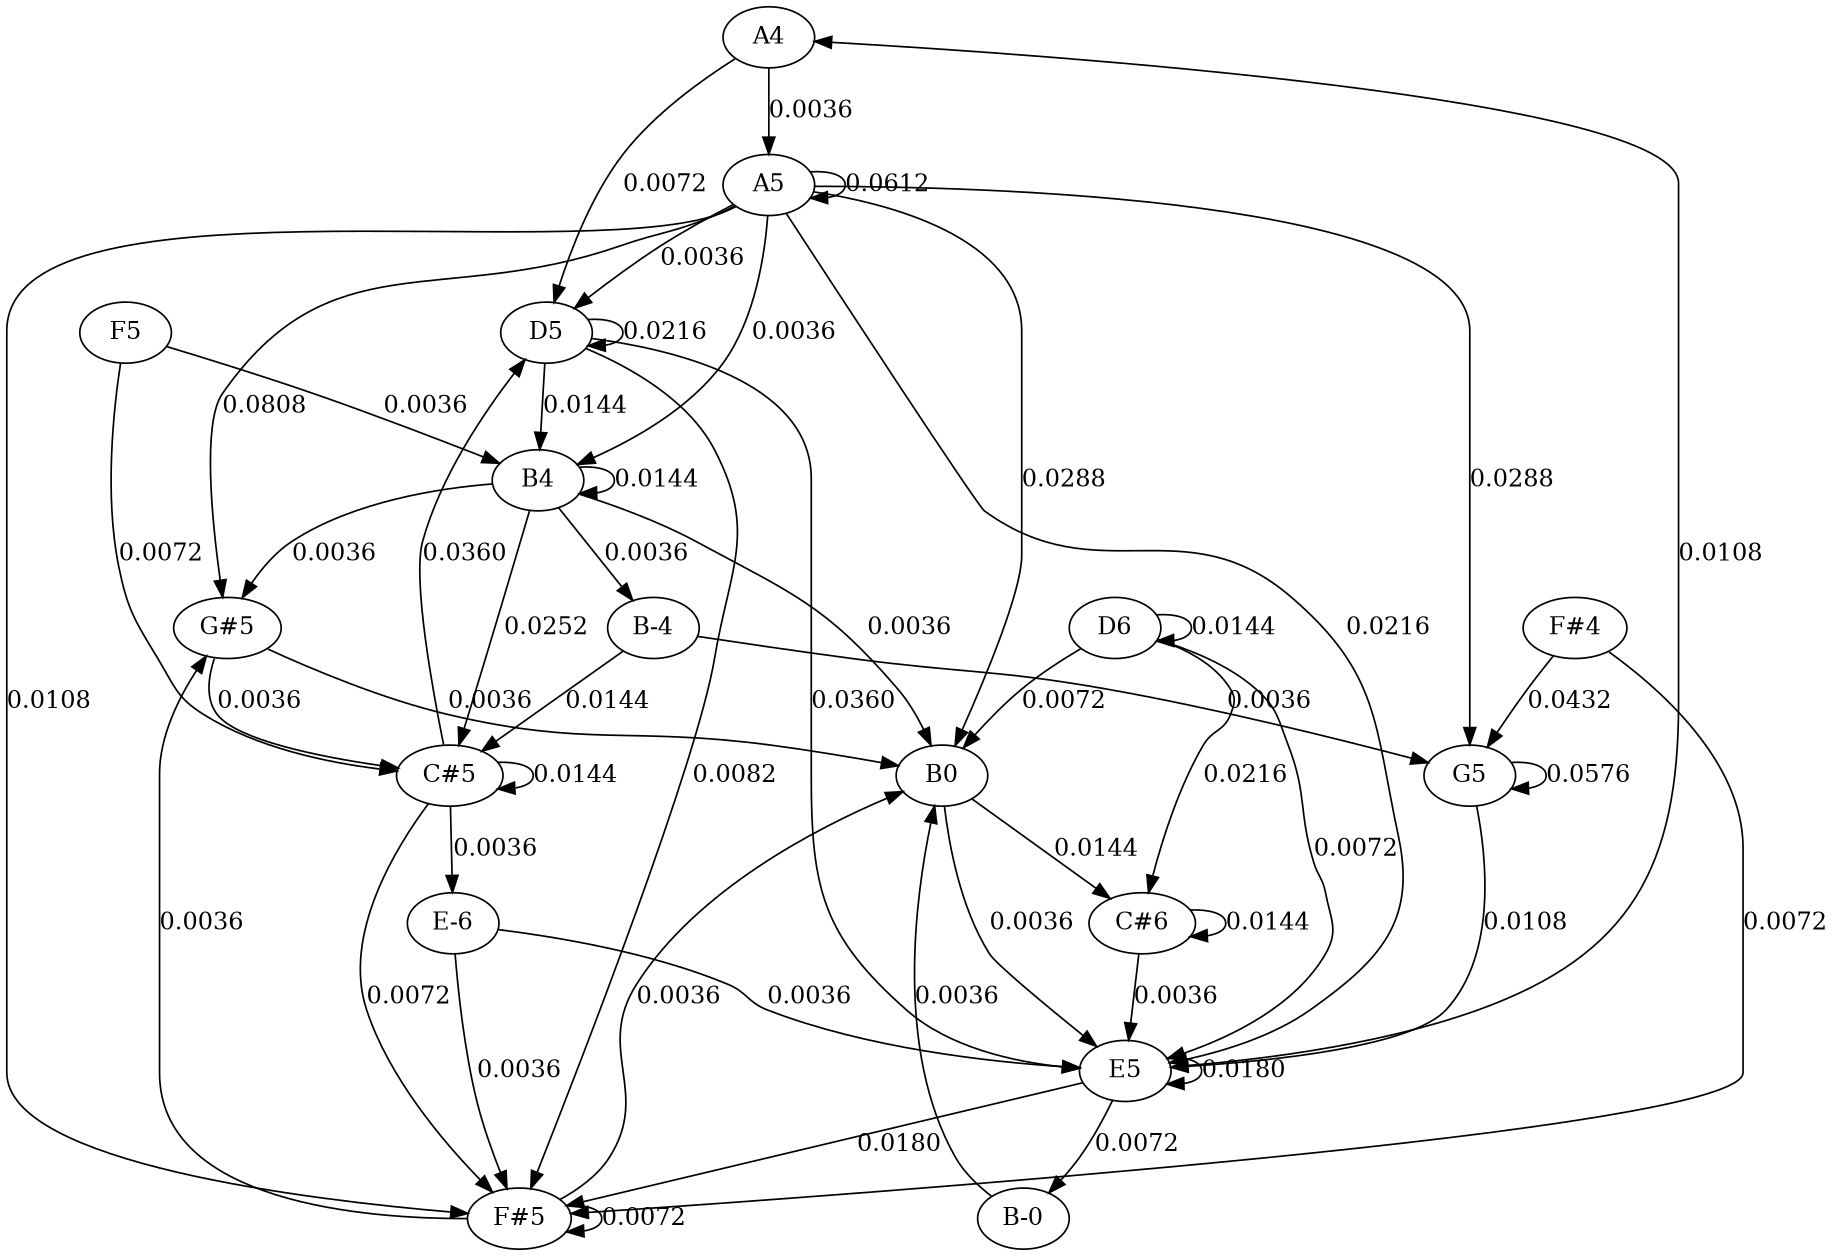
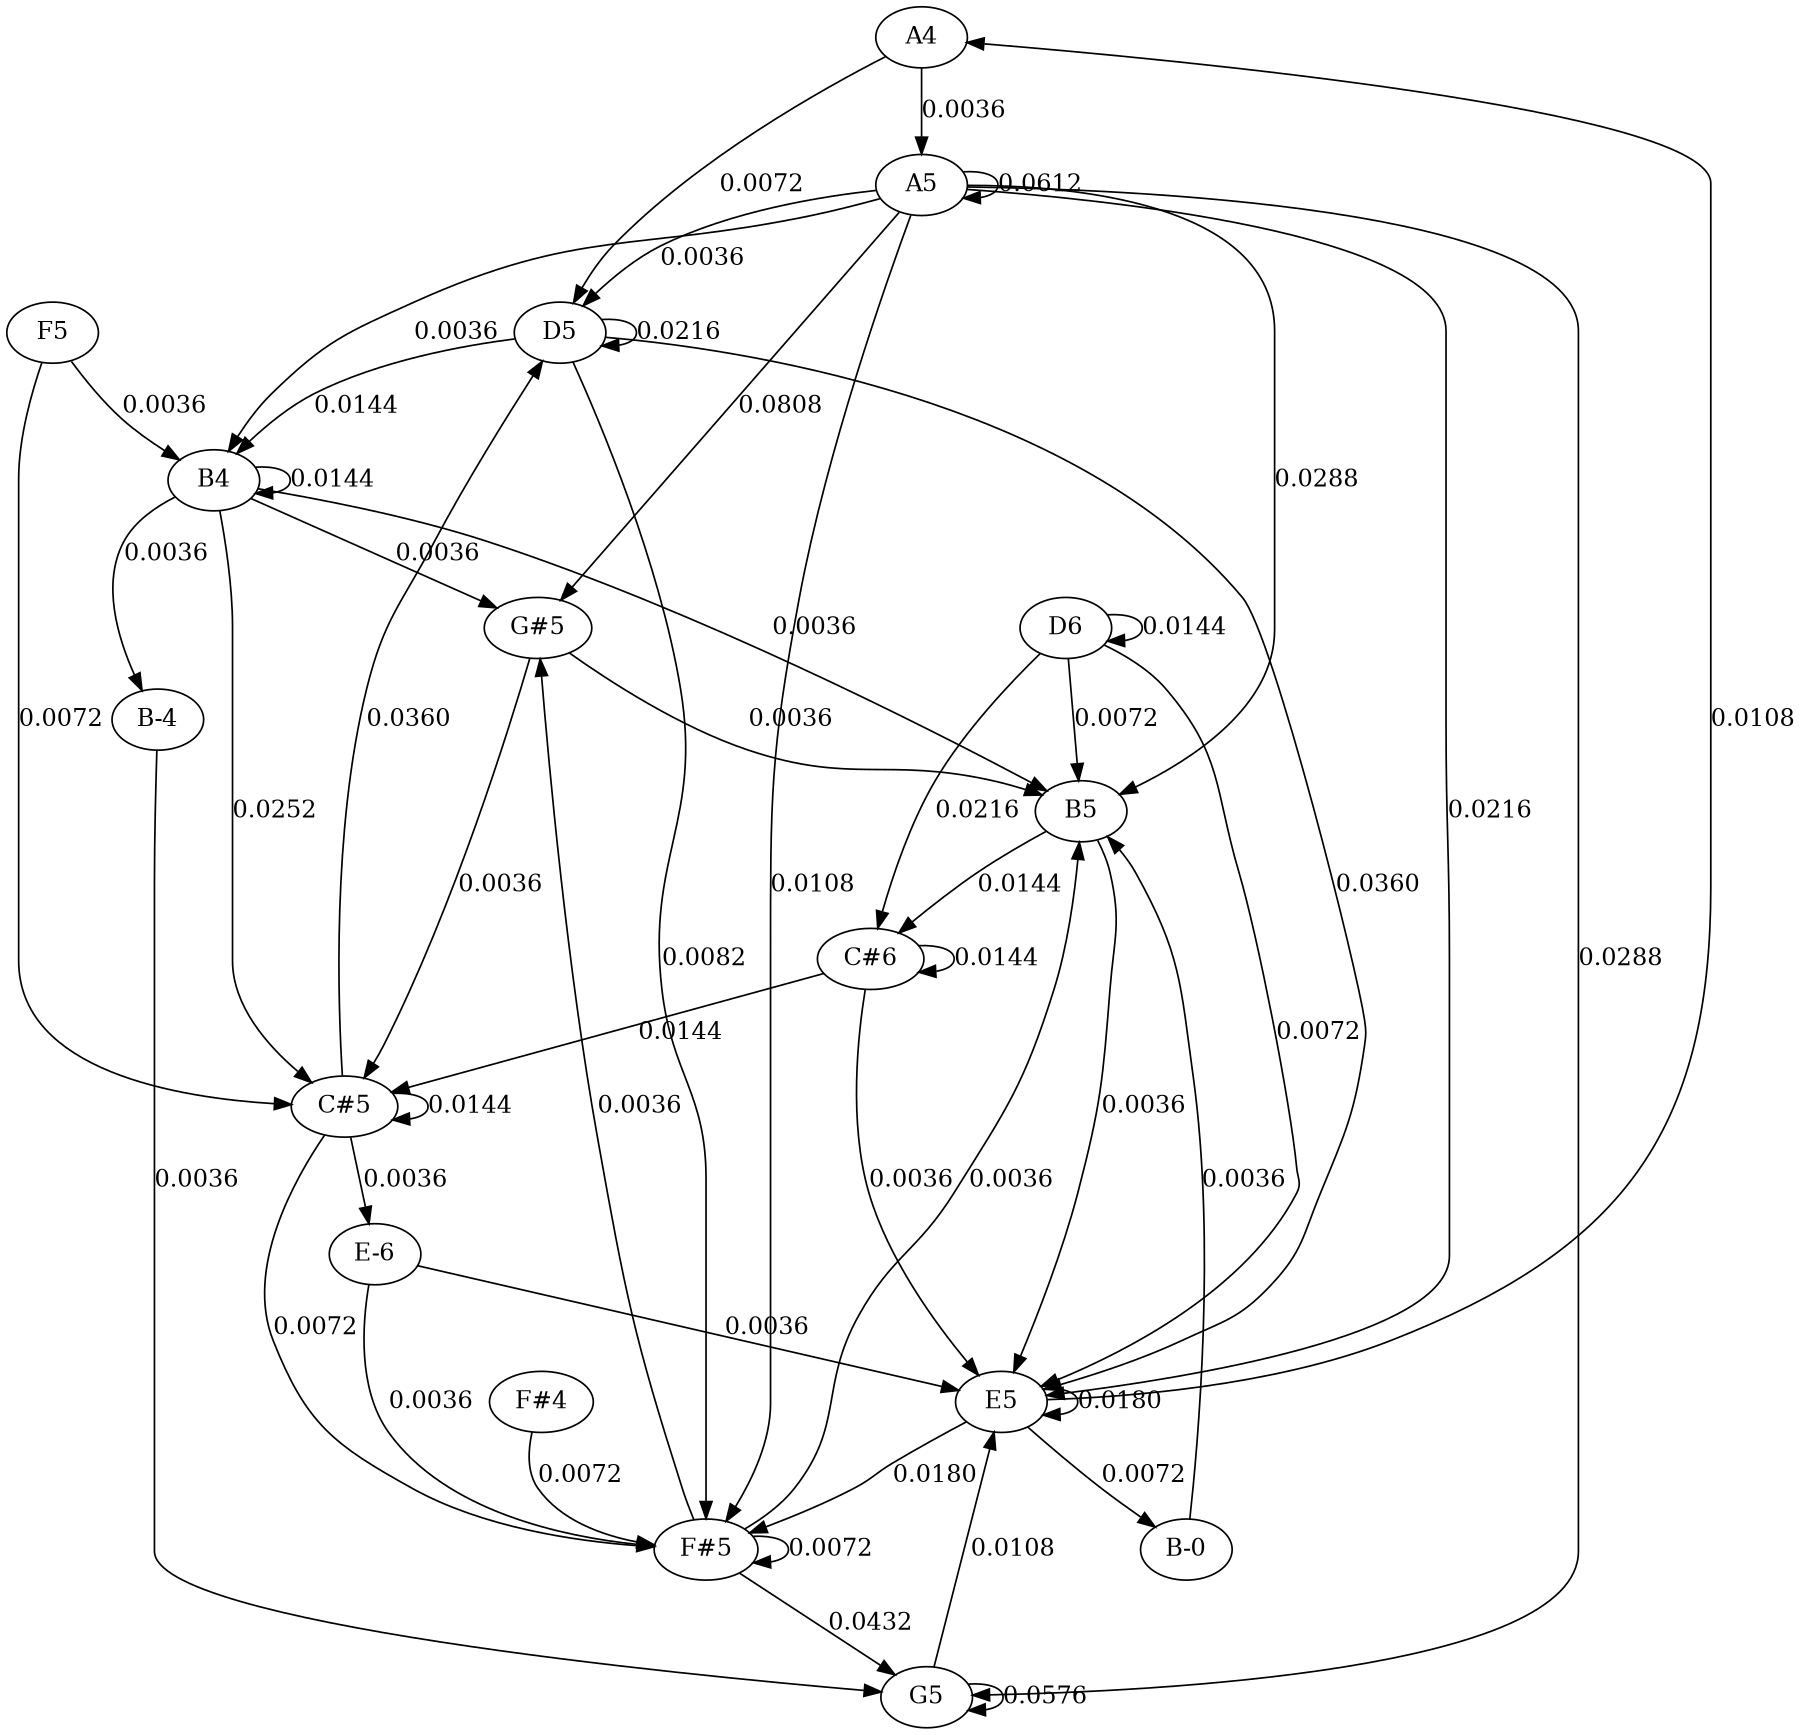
(1524, 694) -> (810, 1619)
(559, 696) -> (616, 1030)
(942, 776) -> (1081, 811)
